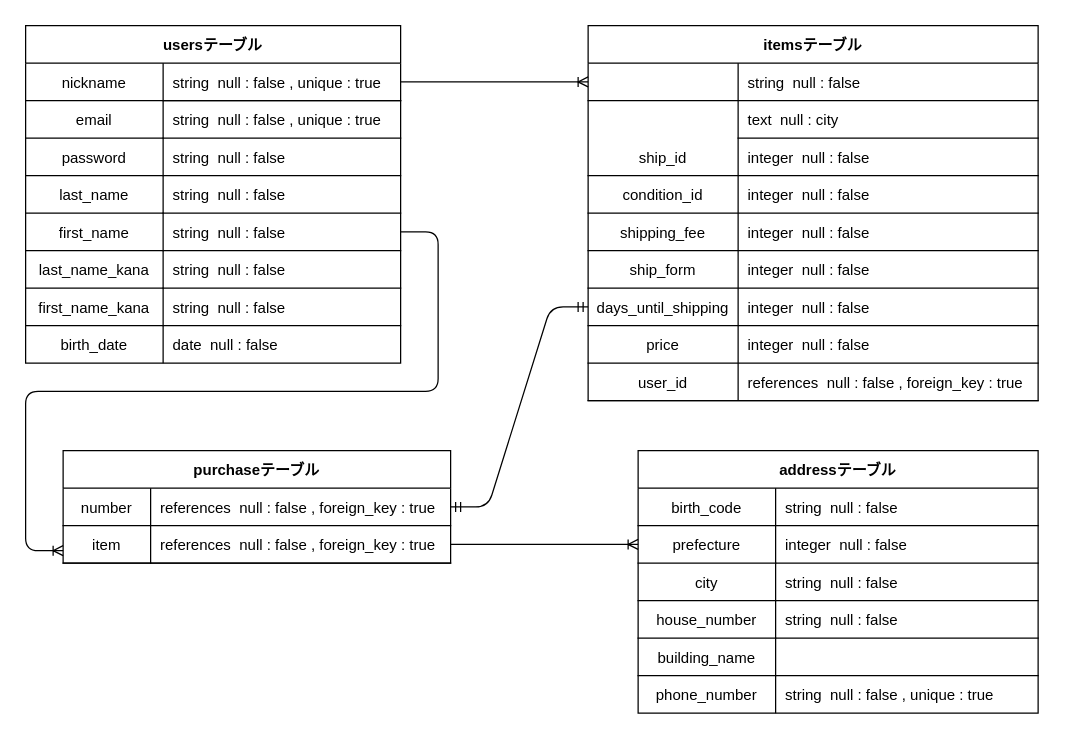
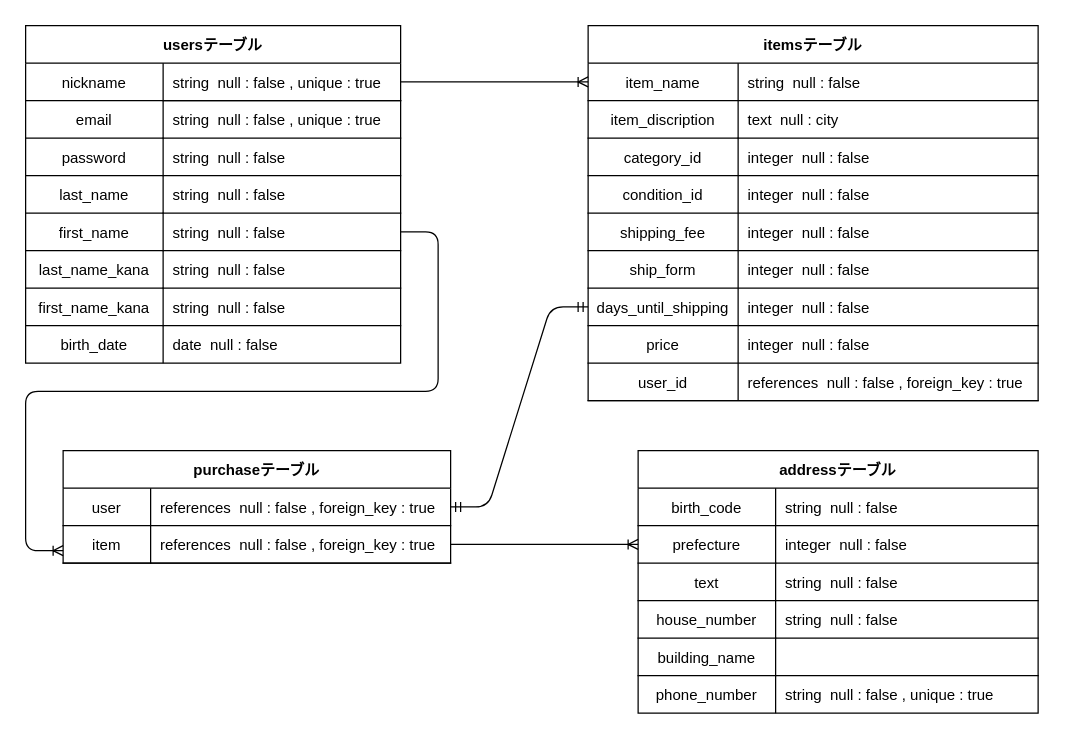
none -> (663, 82)
none -> (663, 119)
(663, 158) -> (663, 158)
(106, 508) -> (106, 508)
(706, 583) -> (706, 583)
